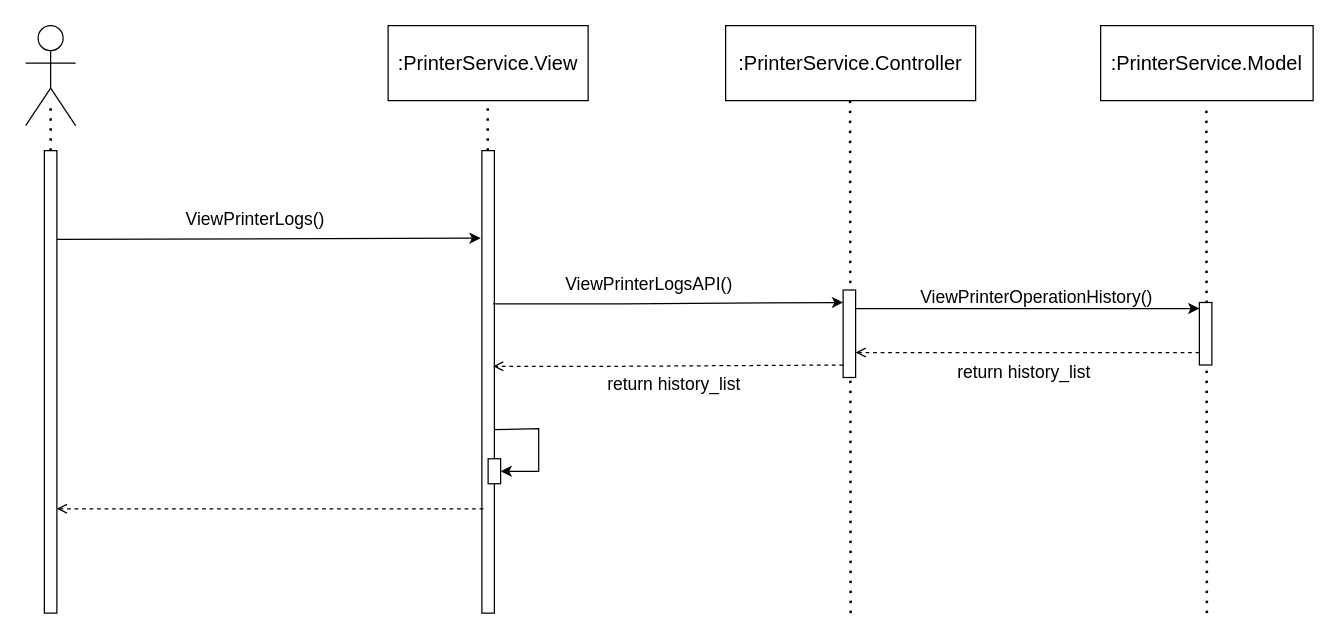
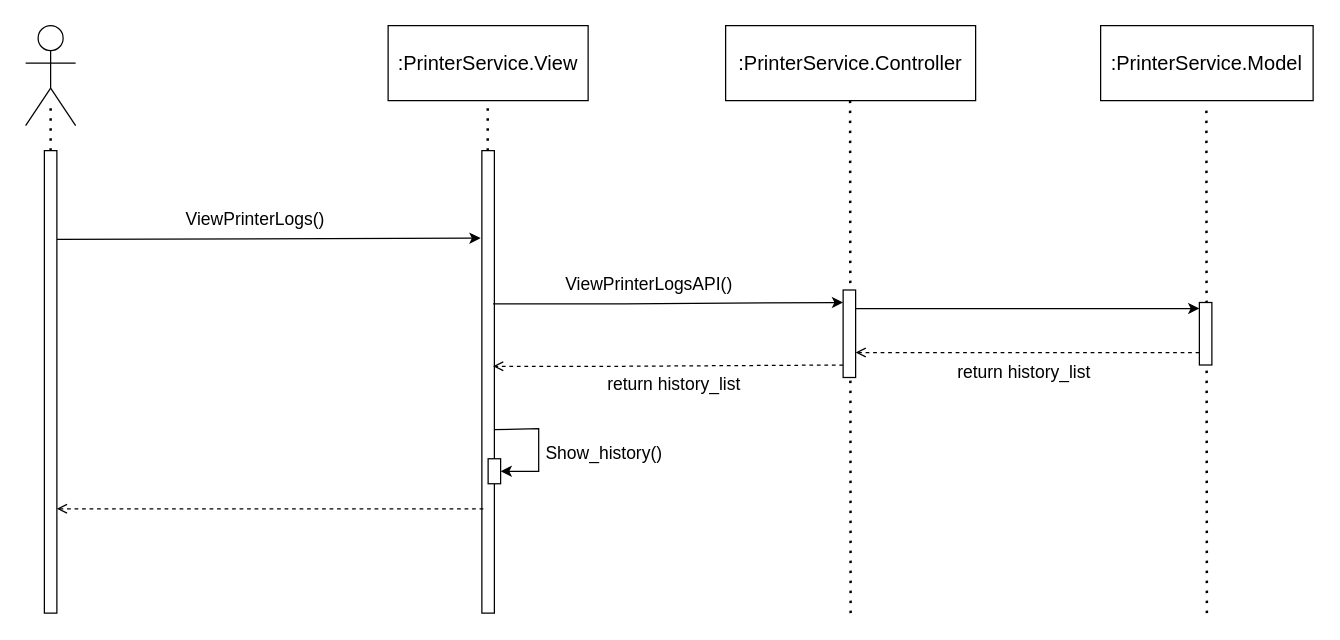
(1037, 296) -> none
none -> (604, 453)
